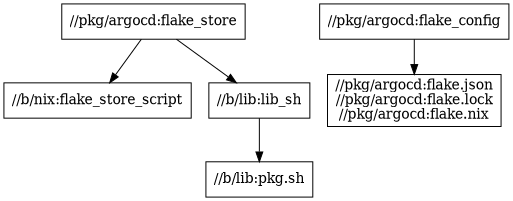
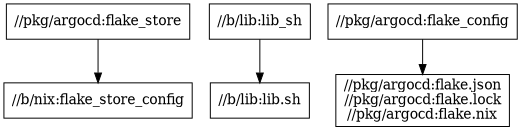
(202, 58) -> none
(98, 101) -> (98, 101)
(259, 179) -> (260, 101)
